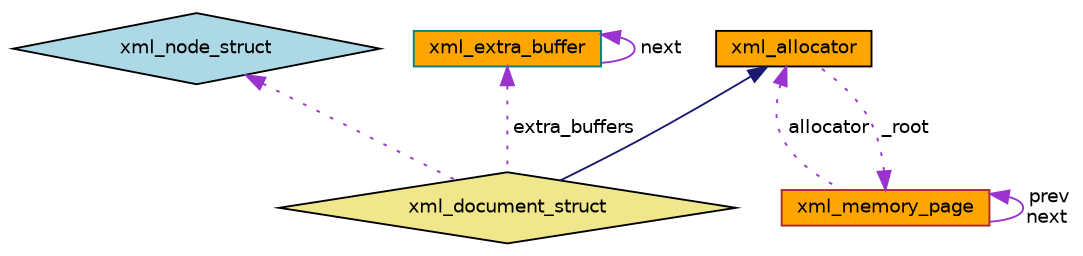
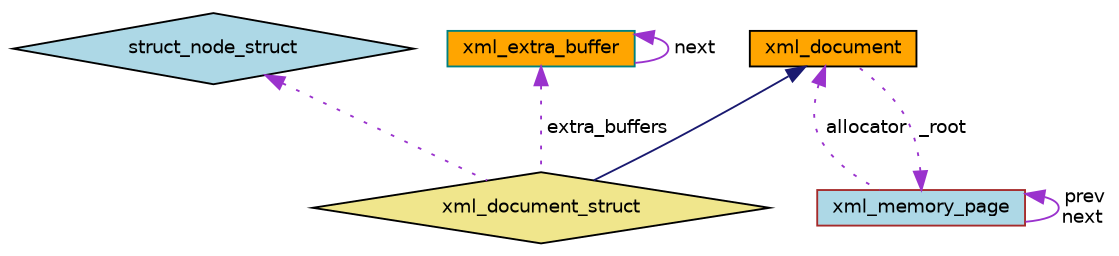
(197, 49) -> (213, 49)
(794, 49) -> (833, 49)
(886, 208) -> (921, 208)
